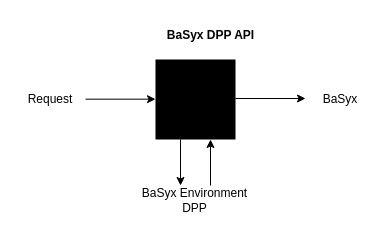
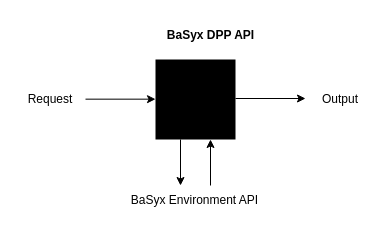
(341, 100) -> (341, 100)
(195, 201) -> (195, 201)
